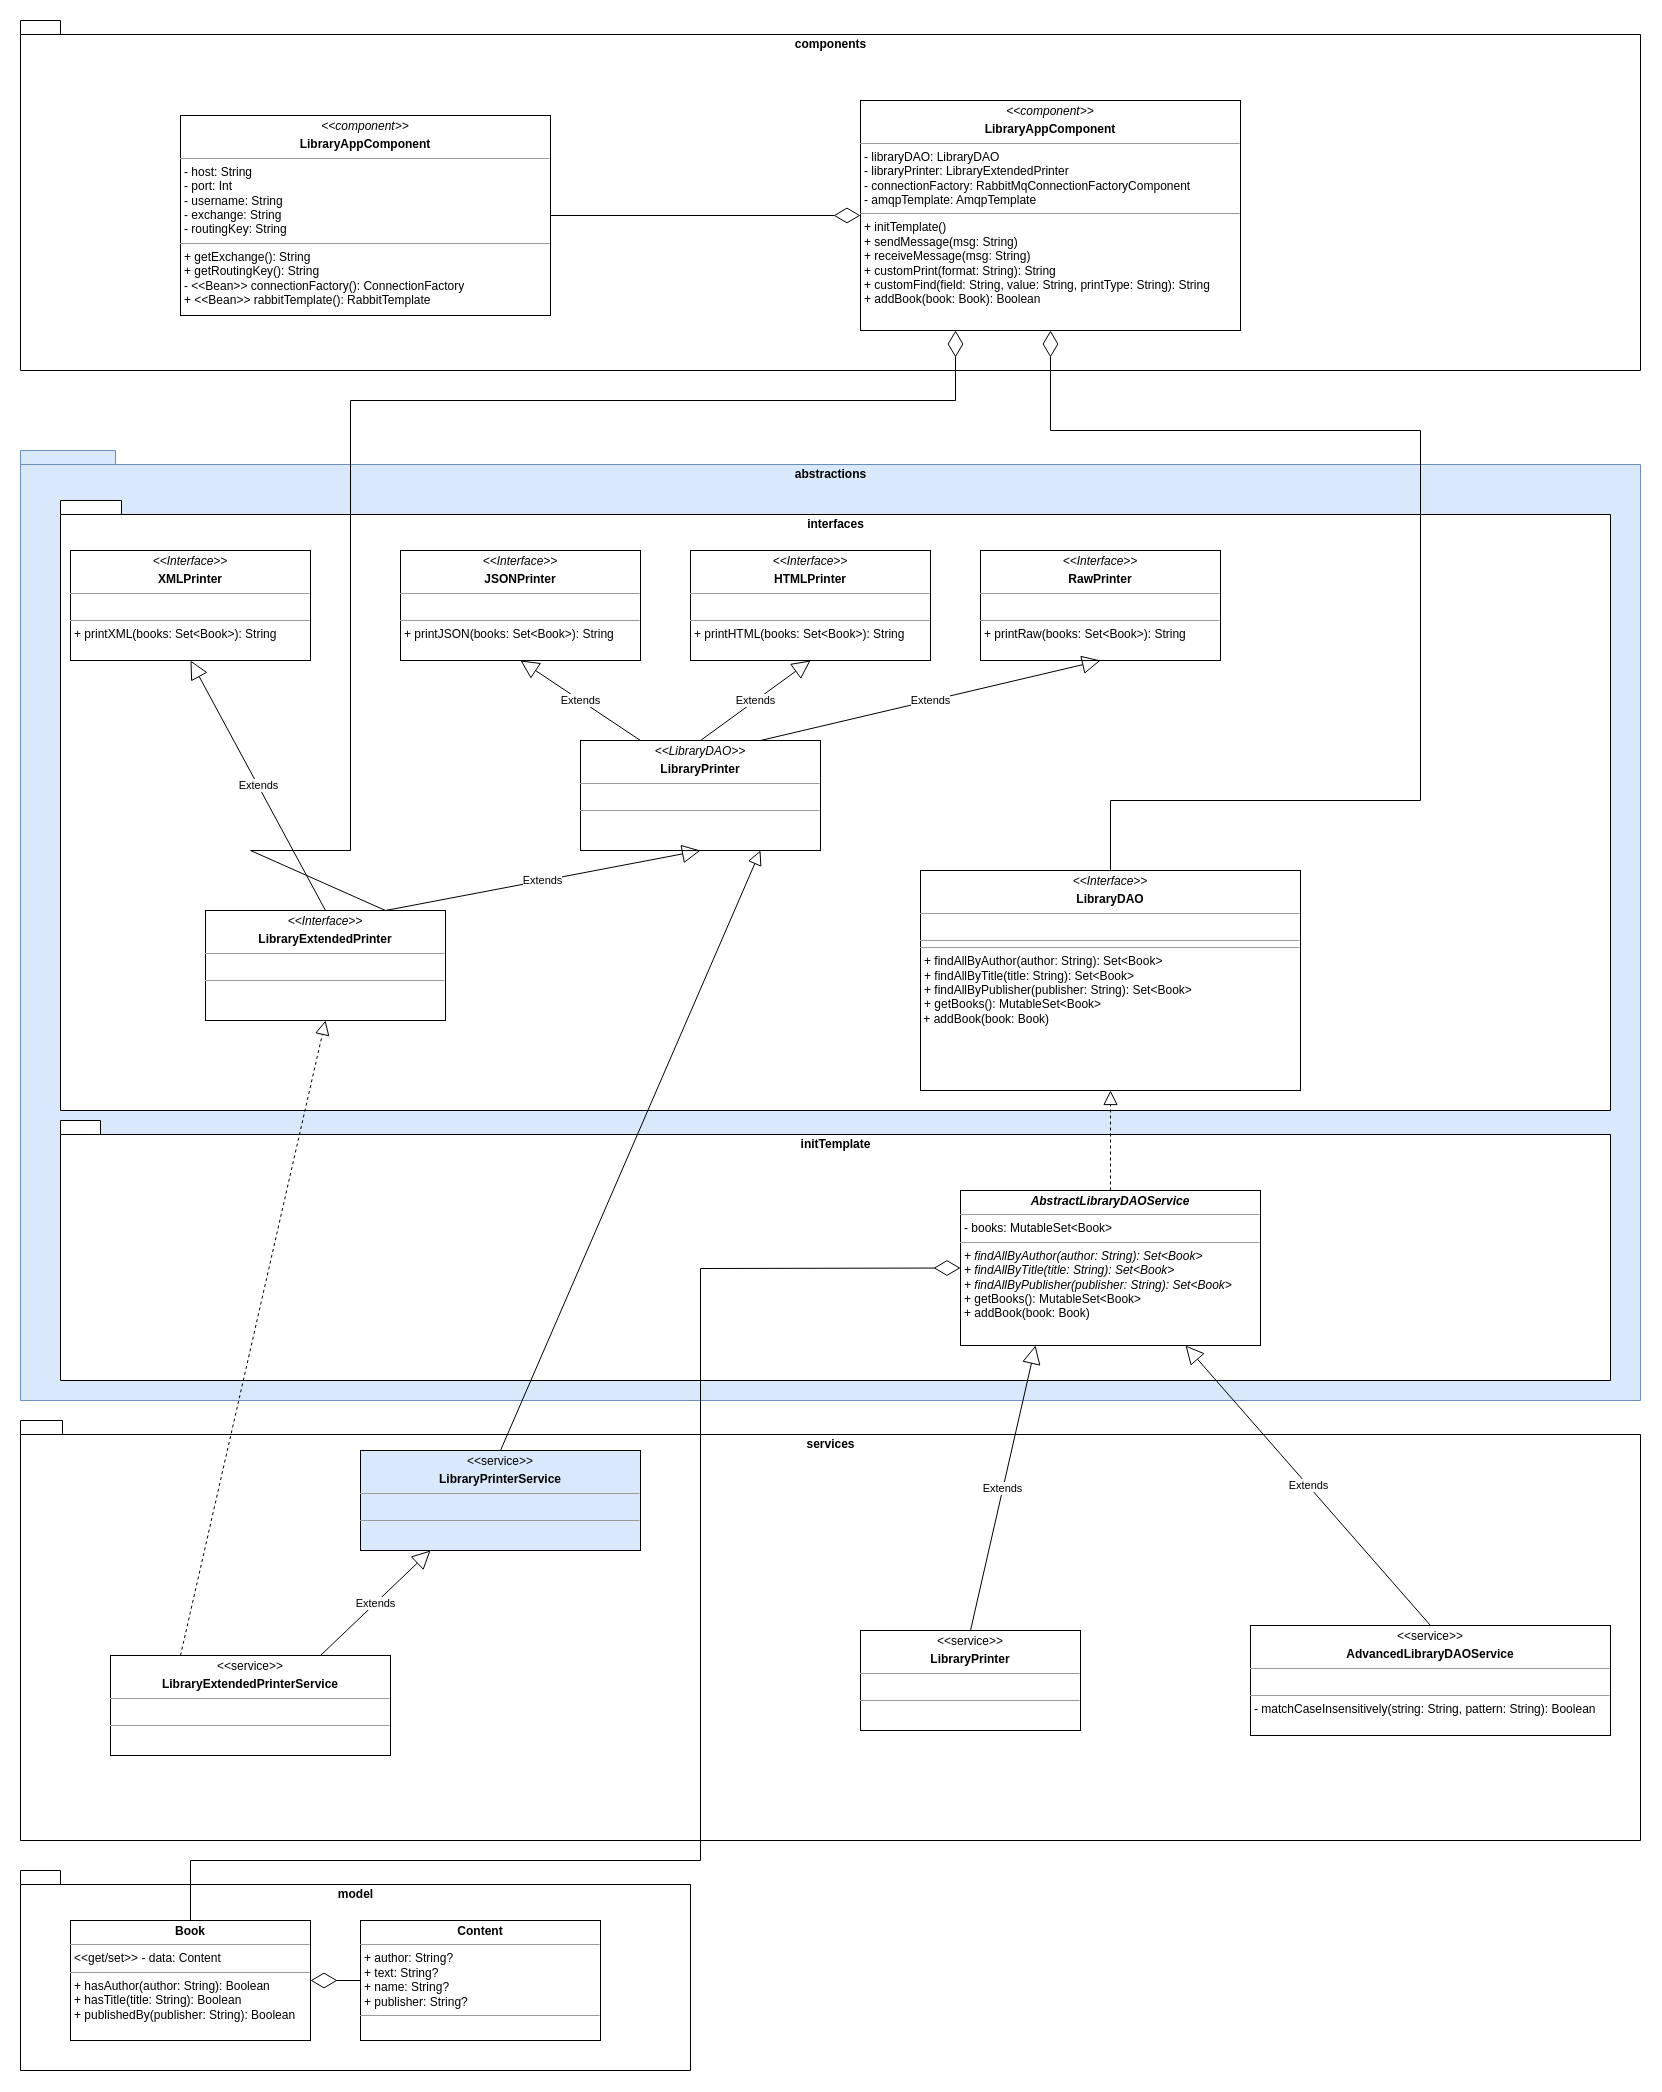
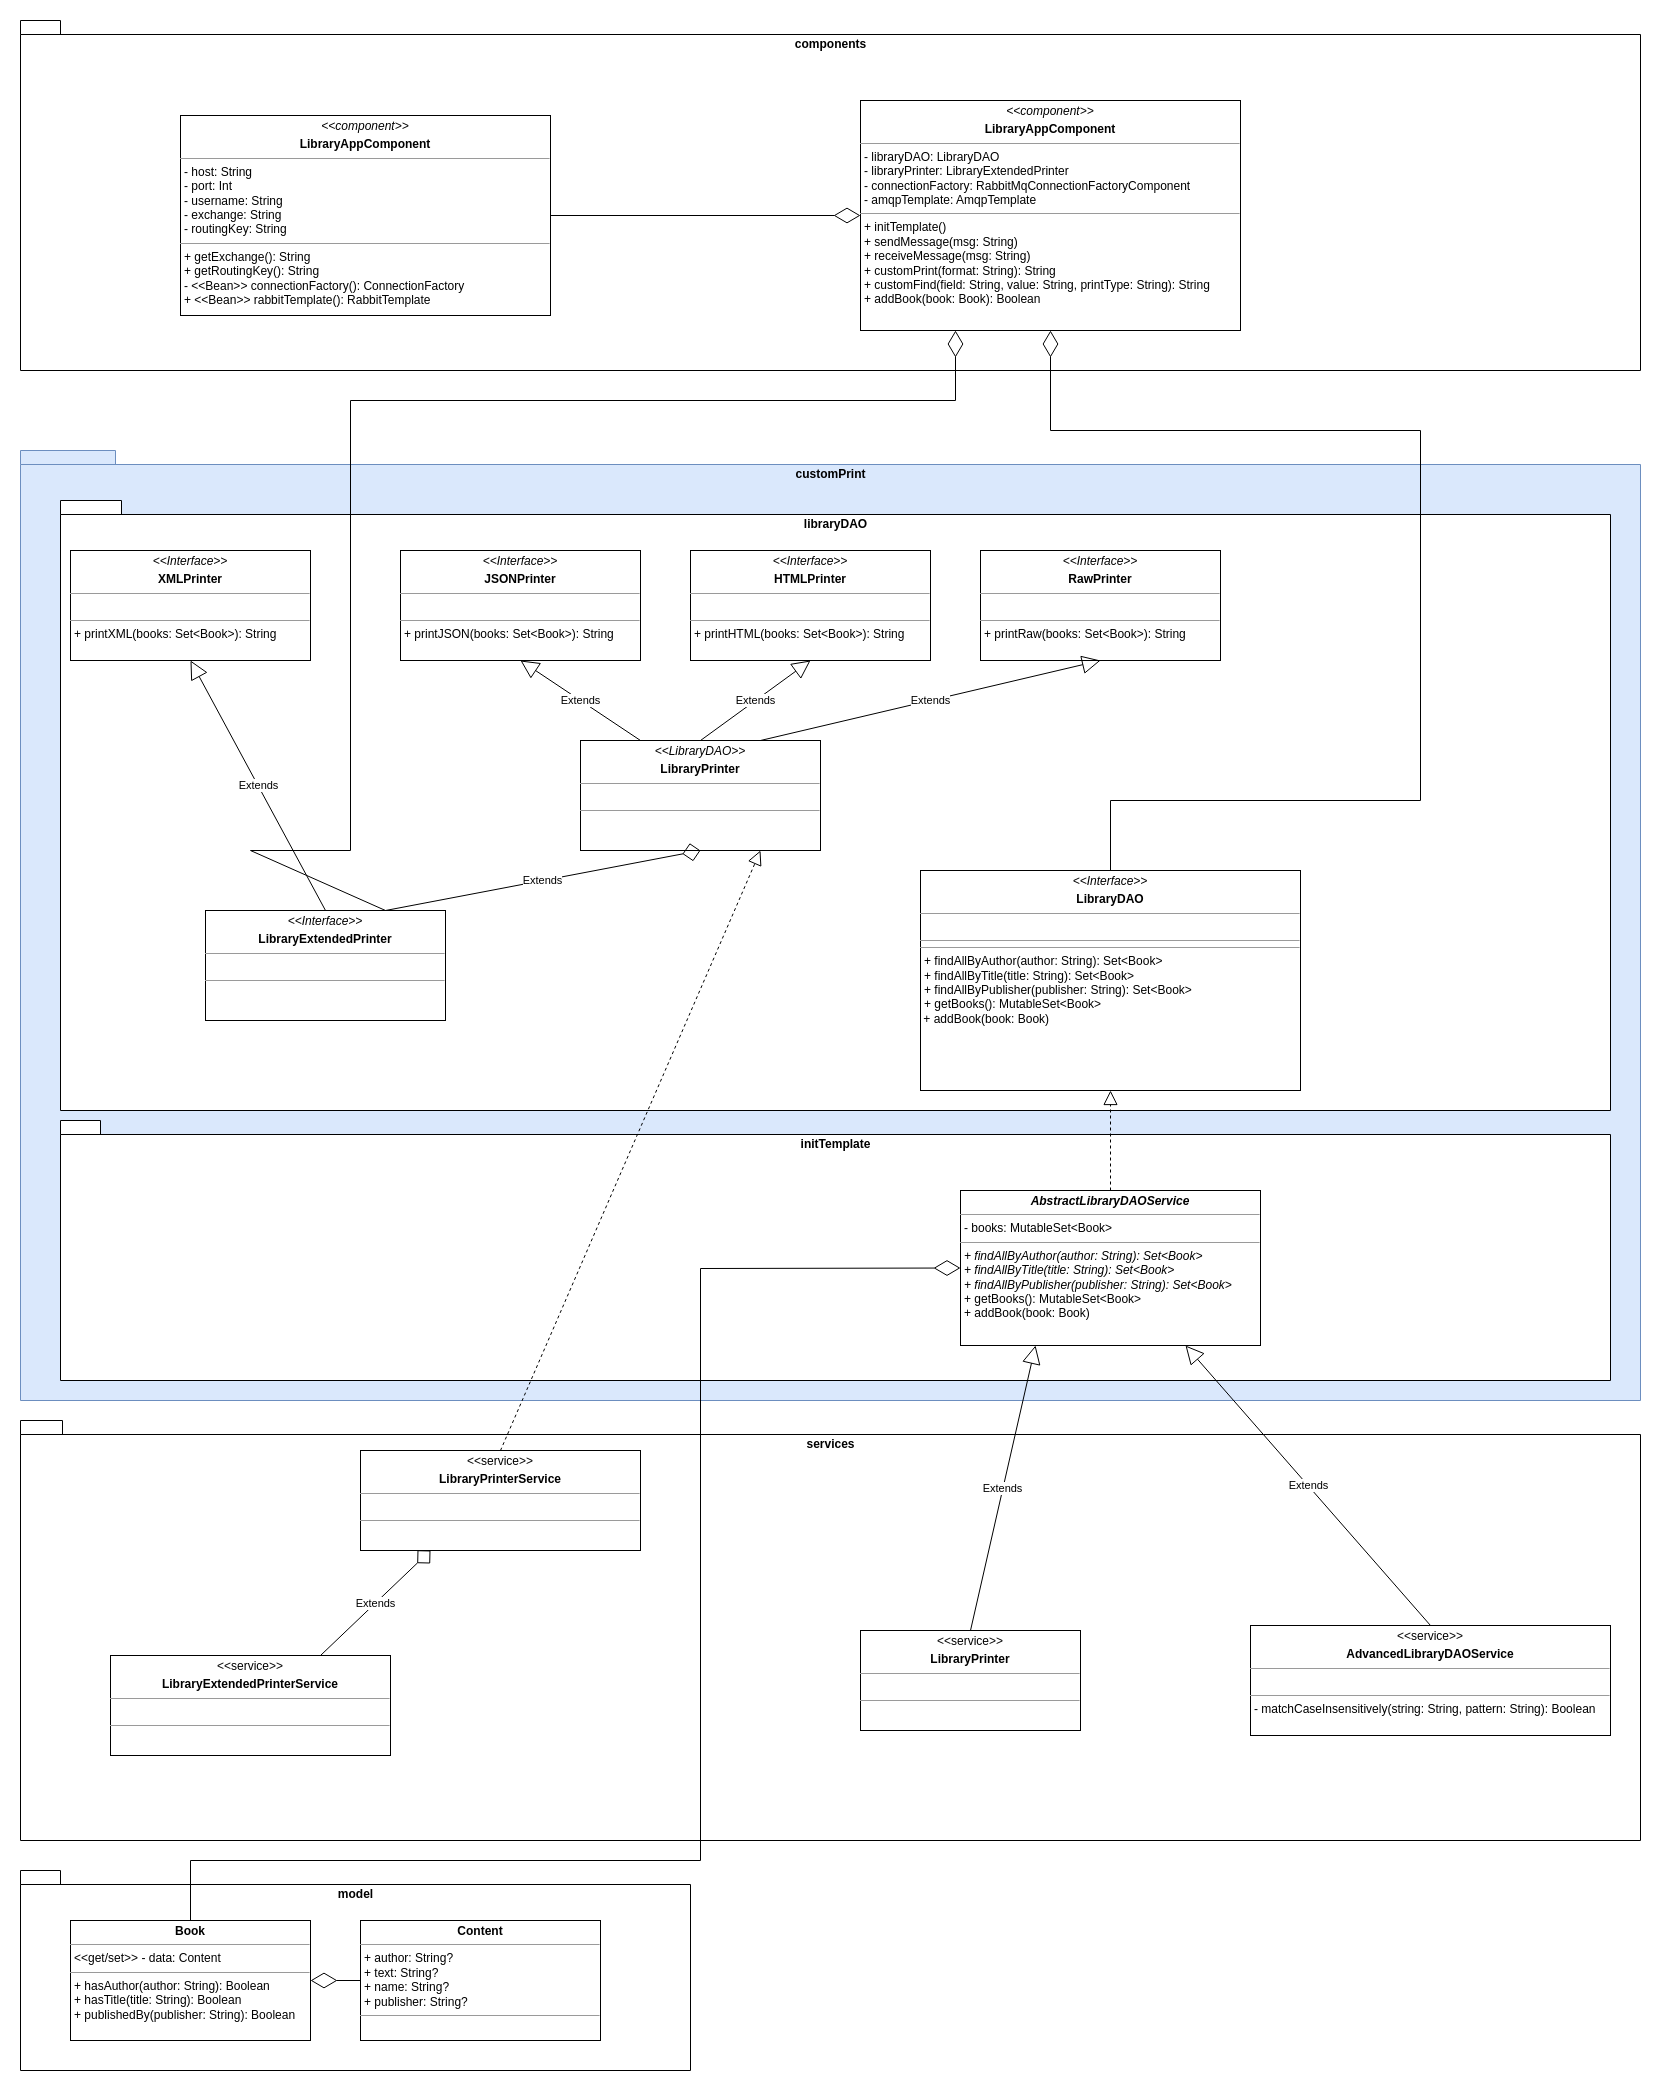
(831, 475) -> (831, 475)
(836, 525) -> (836, 525)
(681, 854) -> (681, 854)
(627, 1157) -> (627, 1157)
(251, 1345) -> none
(501, 1501) -> (501, 1501)
(417, 1564) -> (416, 1564)
